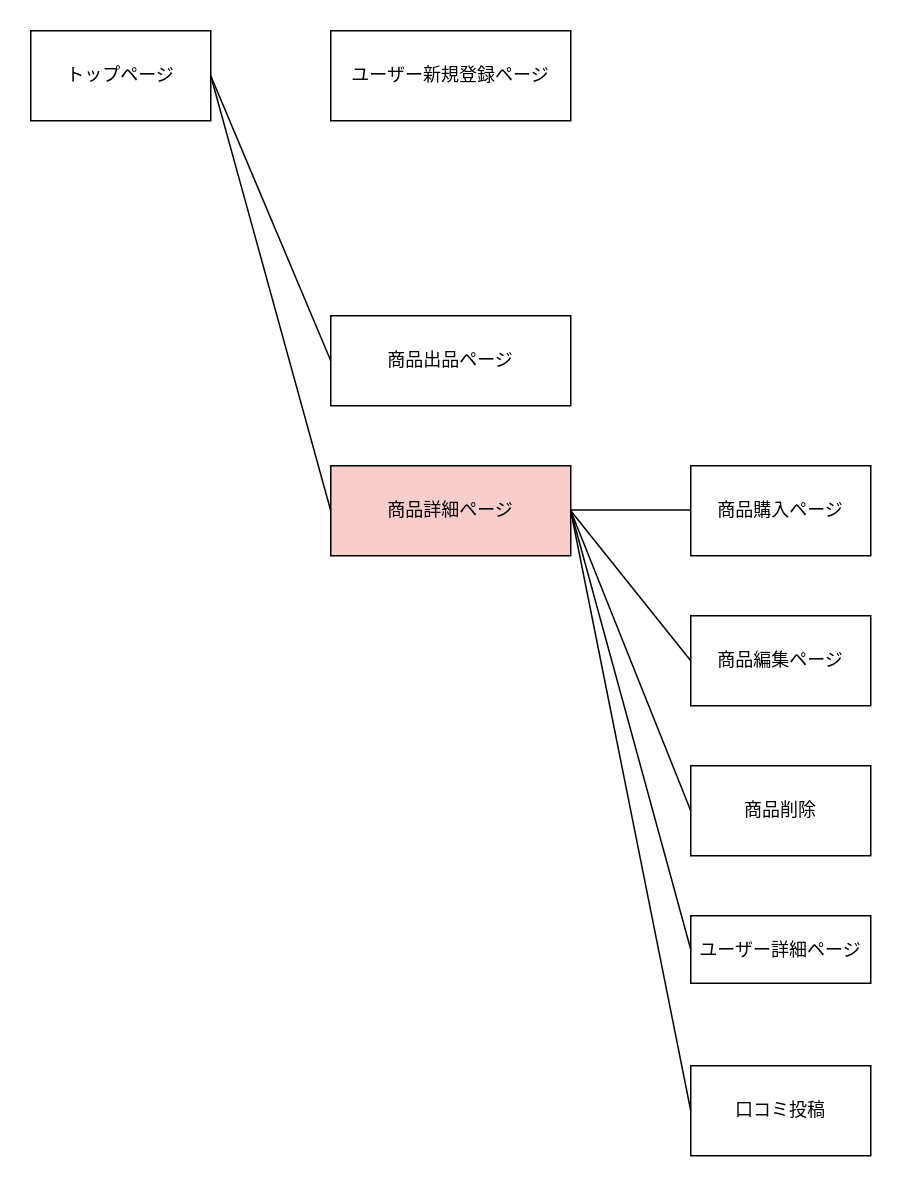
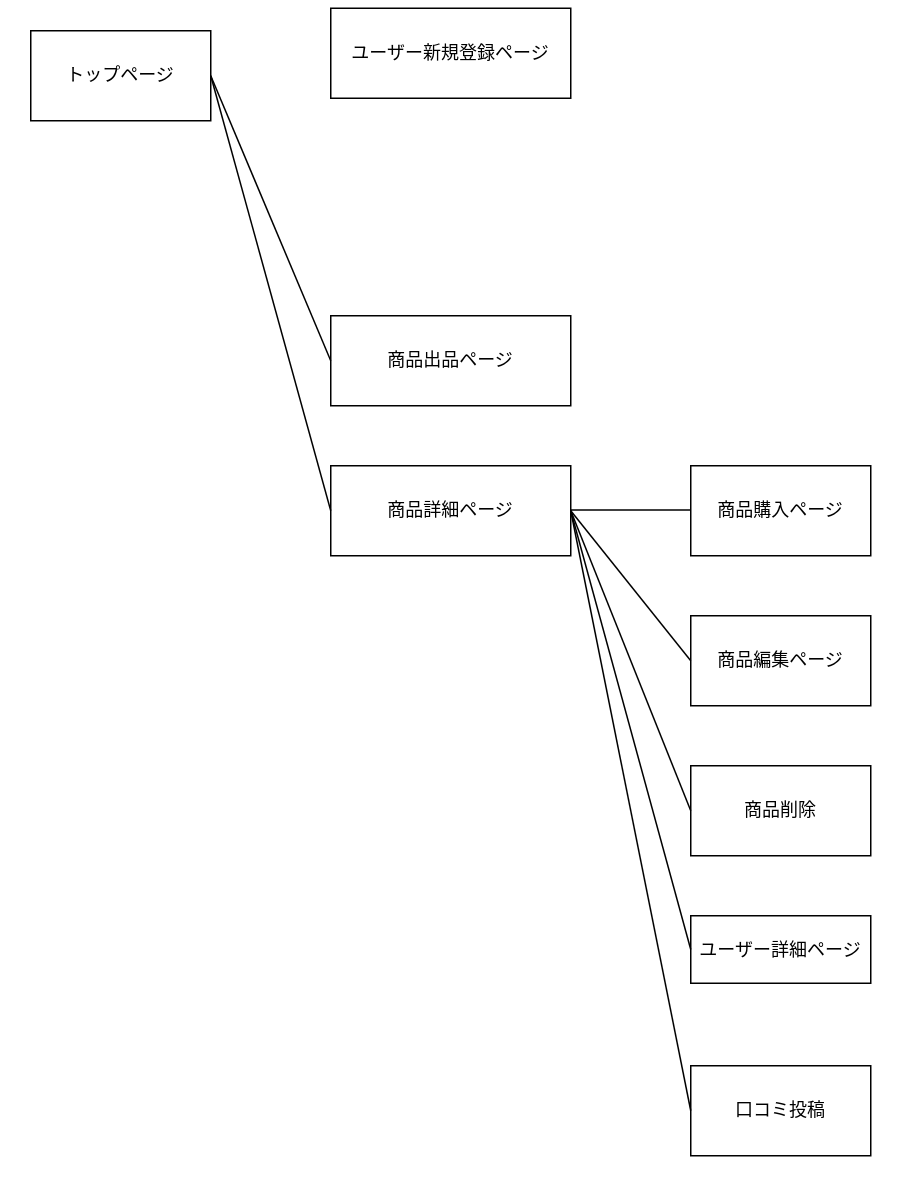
(451, 76) -> (451, 53)
(451, 511) -> (451, 511)
